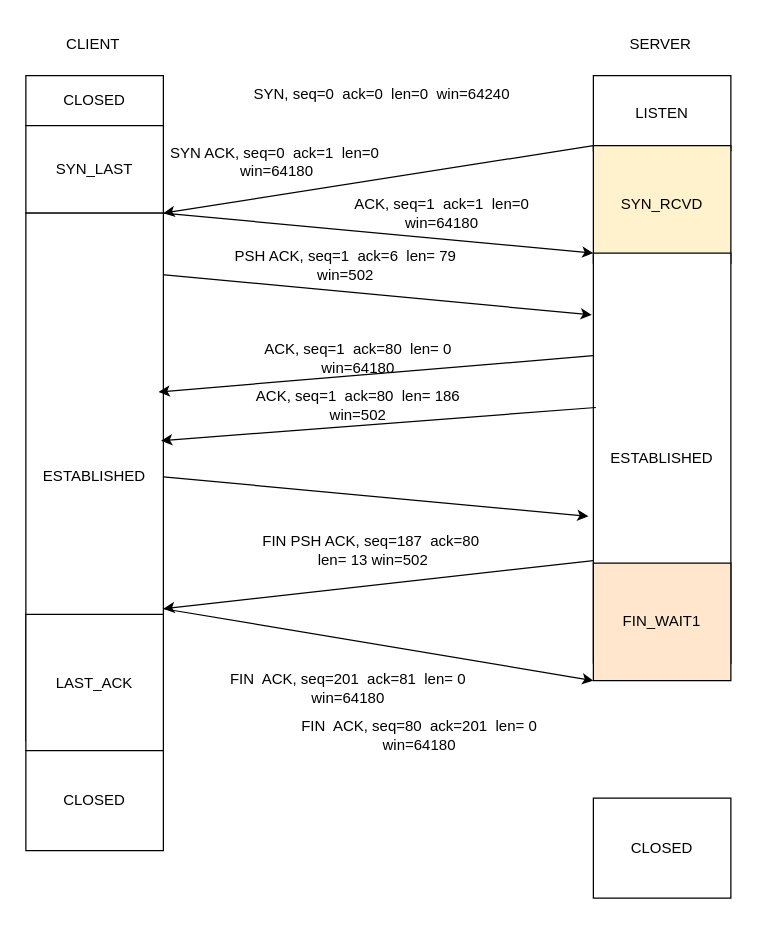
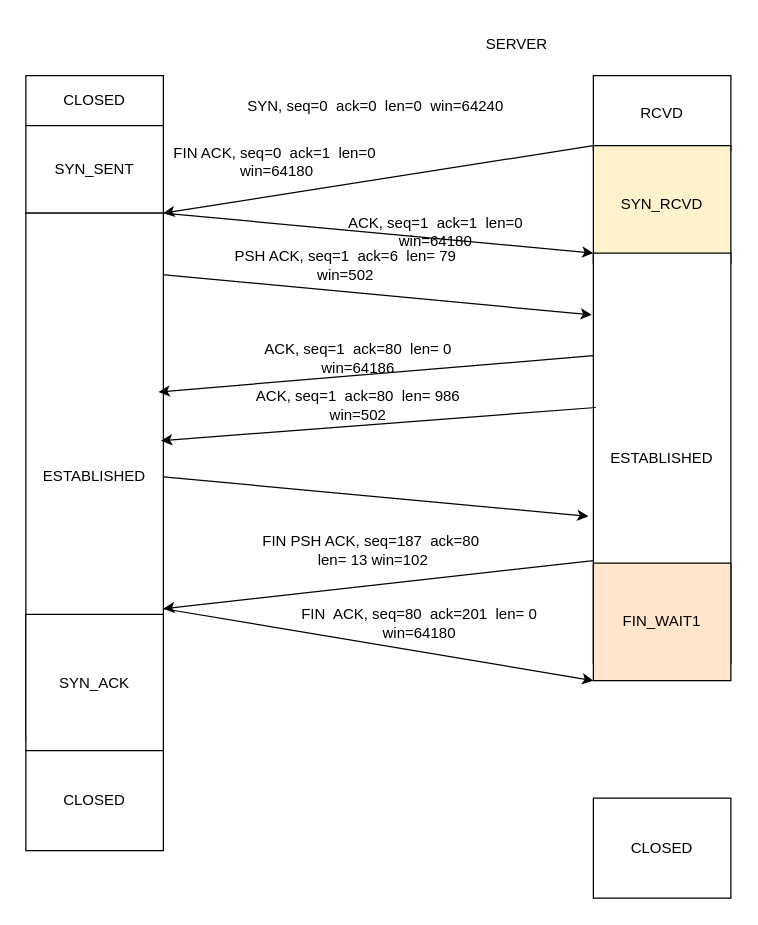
(93, 44) -> none
(661, 44) -> (517, 44)
(382, 94) -> (376, 107)
(662, 113) -> (662, 113)
(277, 162) -> (277, 162)
(94, 169) -> (94, 169)
(442, 213) -> (436, 232)
(358, 358) -> (358, 358)
(358, 406) -> (358, 406)
(373, 551) -> (373, 551)
(94, 683) -> (94, 683)
(348, 688) -> none
(419, 736) -> (419, 623)
